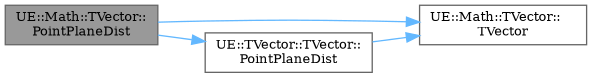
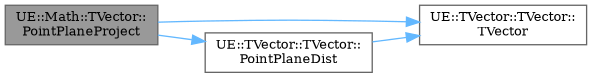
(82, 25) -> (82, 25)
(503, 25) -> (503, 25)
